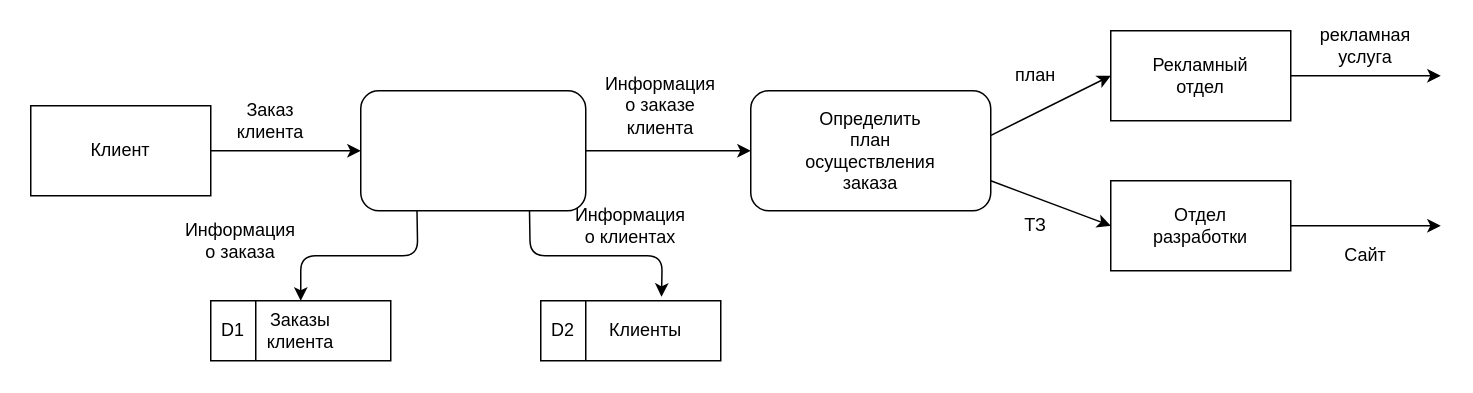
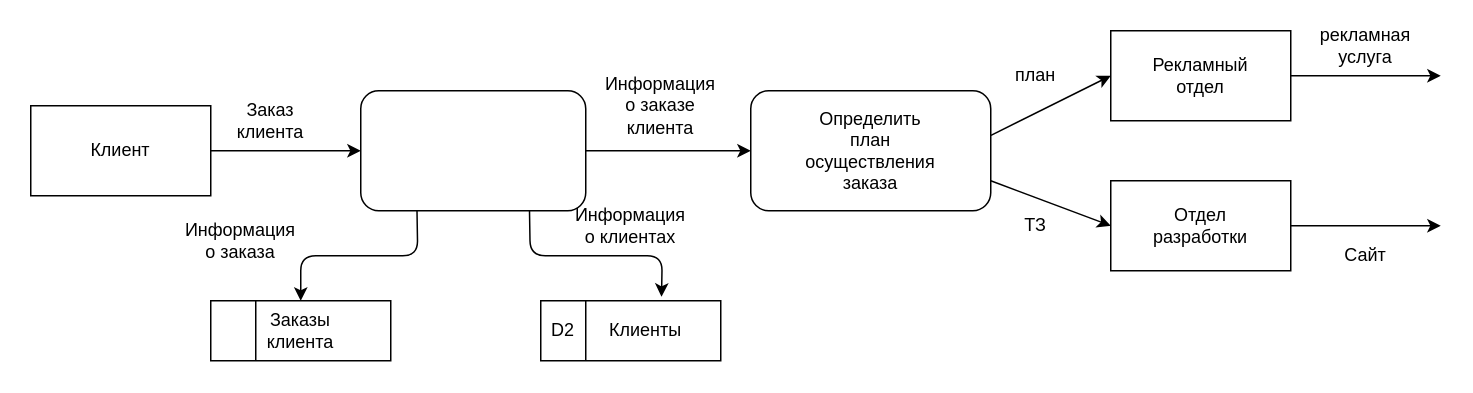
(233, 331) -> none
